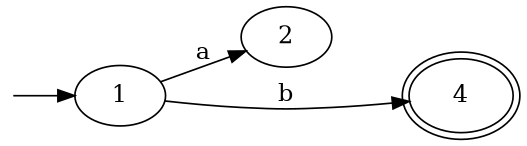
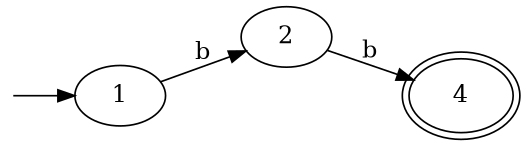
(203, 53) -> (203, 53)
(278, 109) -> (362, 62)
